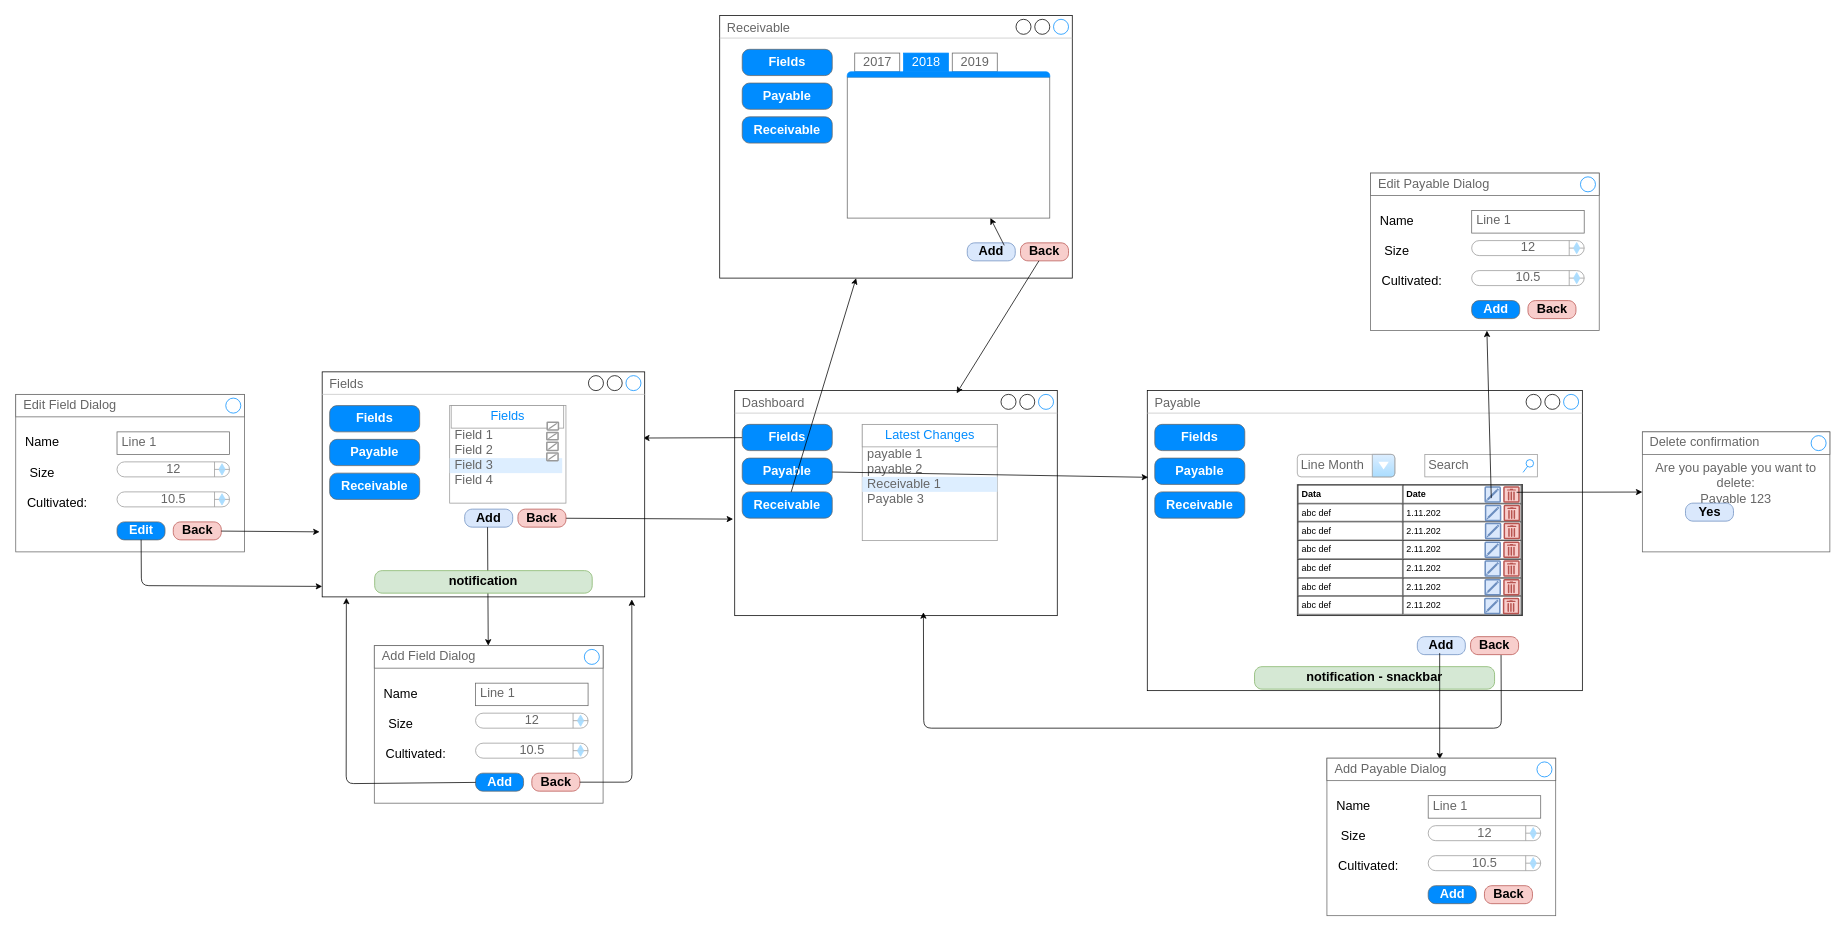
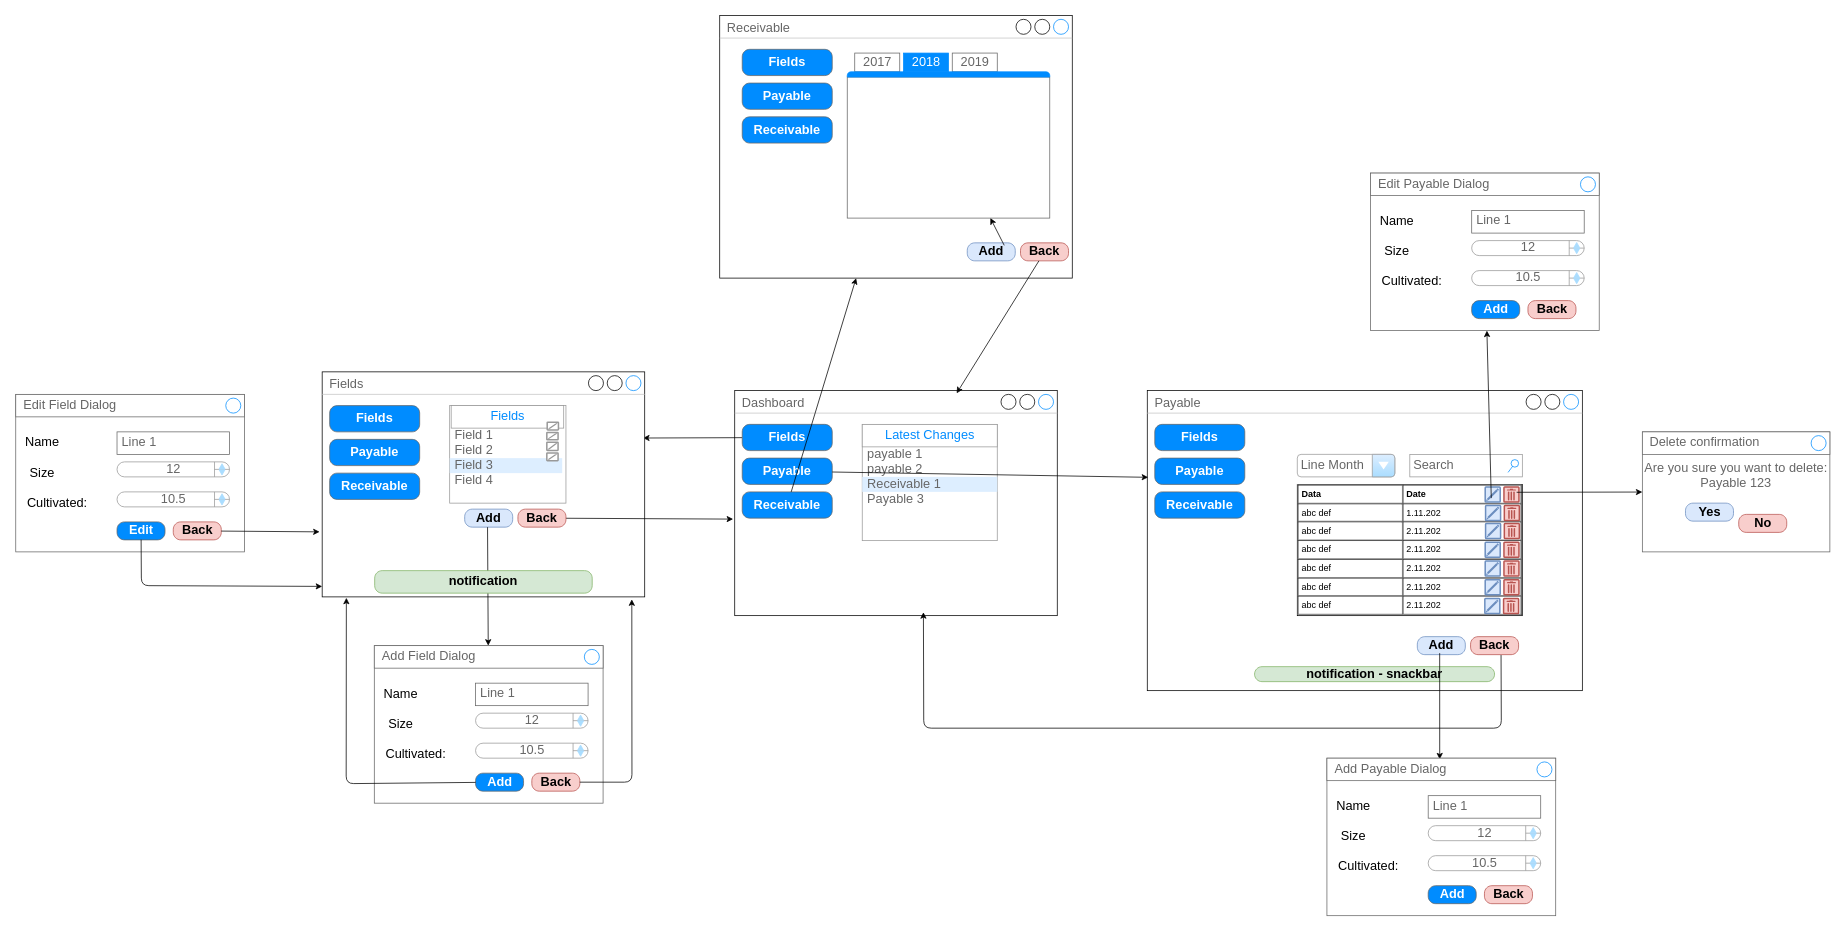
(1481, 465) -> (1466, 465)
(1736, 484) -> (1736, 484)
none -> (1763, 523)
(1374, 678) -> (1374, 674)
